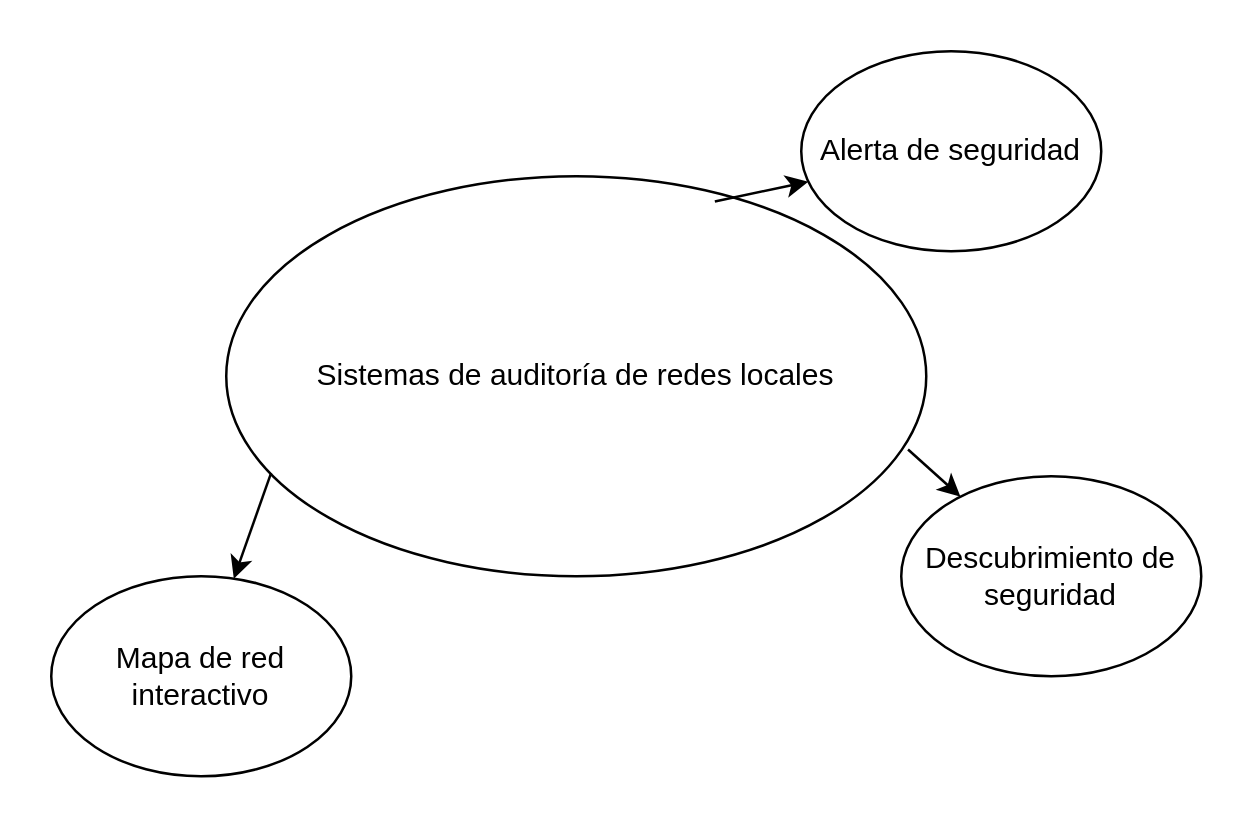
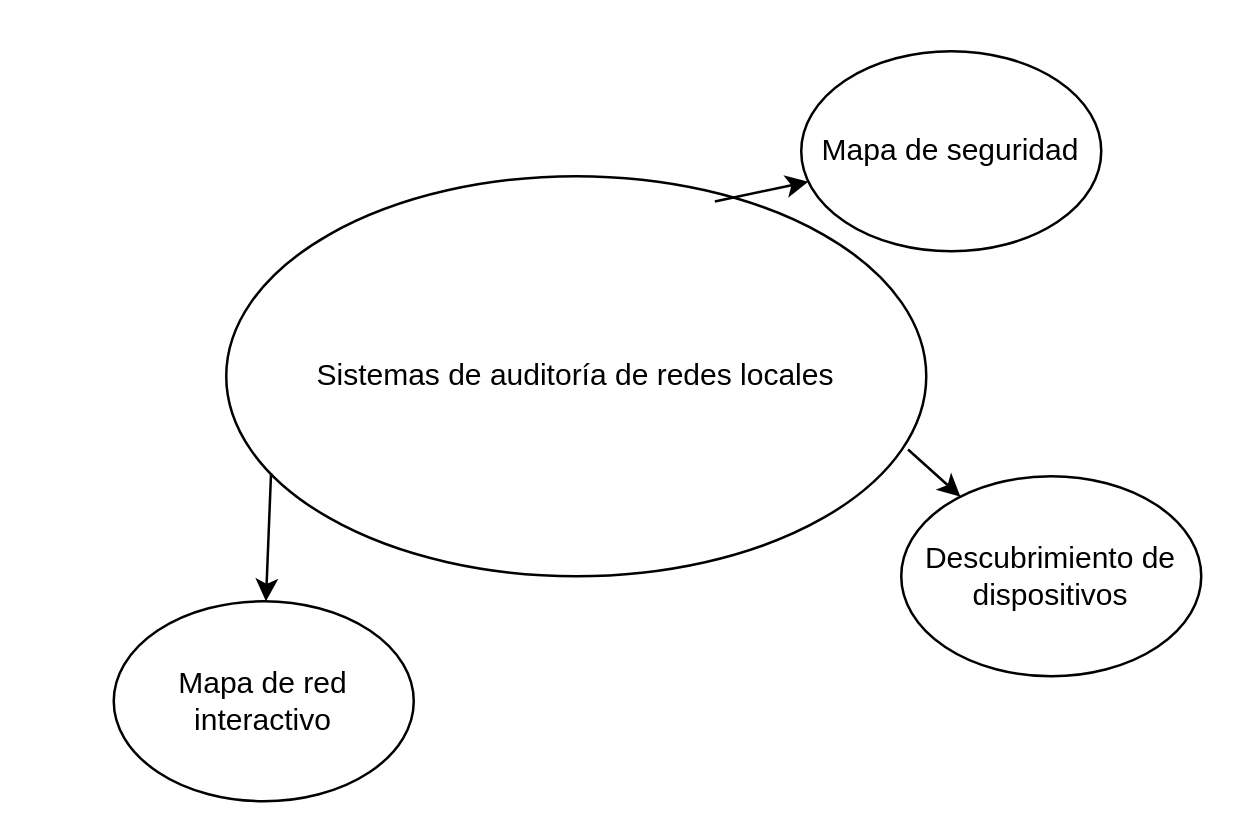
(951, 151) -> (951, 151)
(1051, 576) -> (1051, 576)
(201, 676) -> (264, 701)
